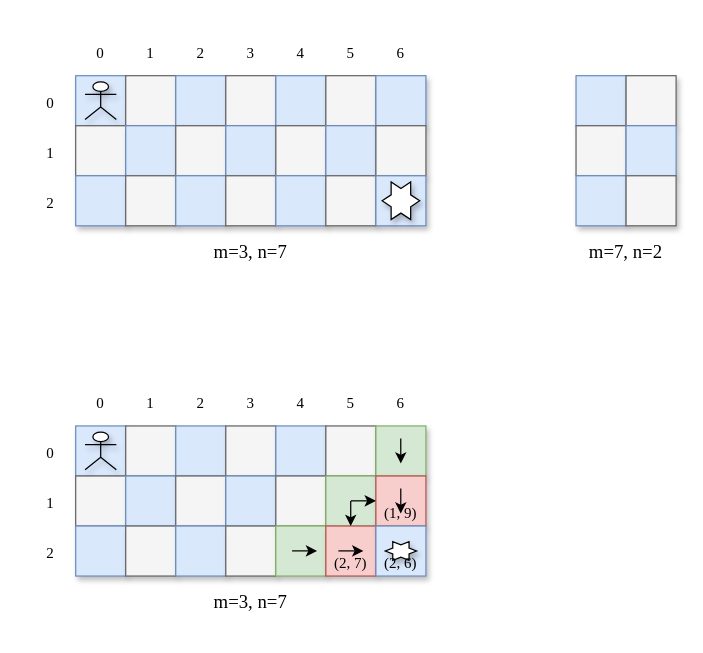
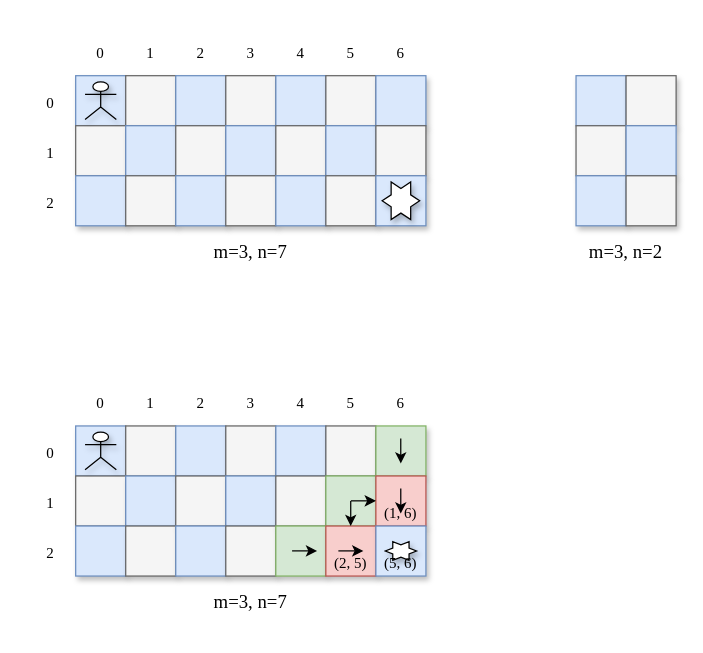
(626, 251) -> (626, 251)
(401, 513) -> (401, 513)
(351, 563) -> (351, 563)
(401, 563) -> (401, 563)
